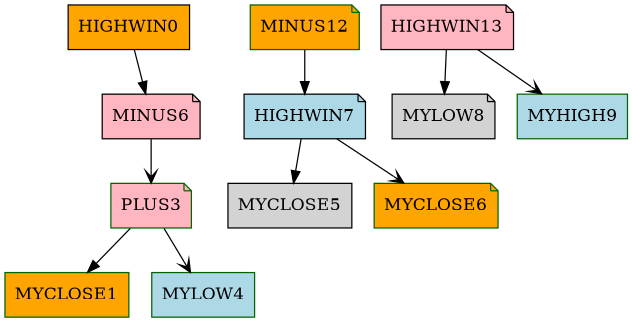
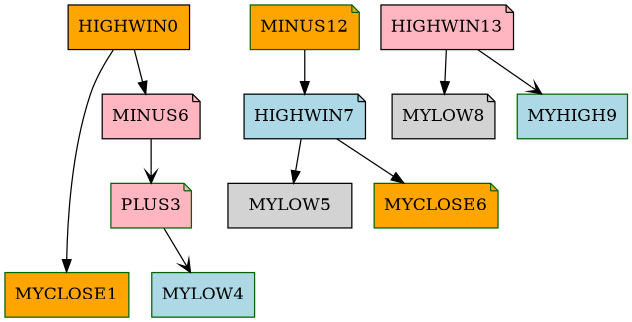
(365, 158) -> (365, 158)
(290, 206) -> (290, 206)
(113, 246) -> (77, 151)
